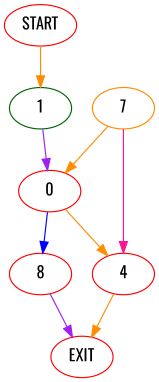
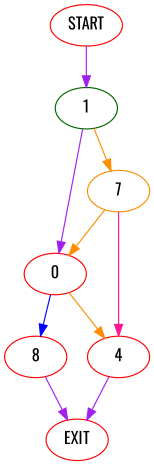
(41, 61) -> (86, 61)
none -> (100, 144)
(105, 310) -> (101, 393)
